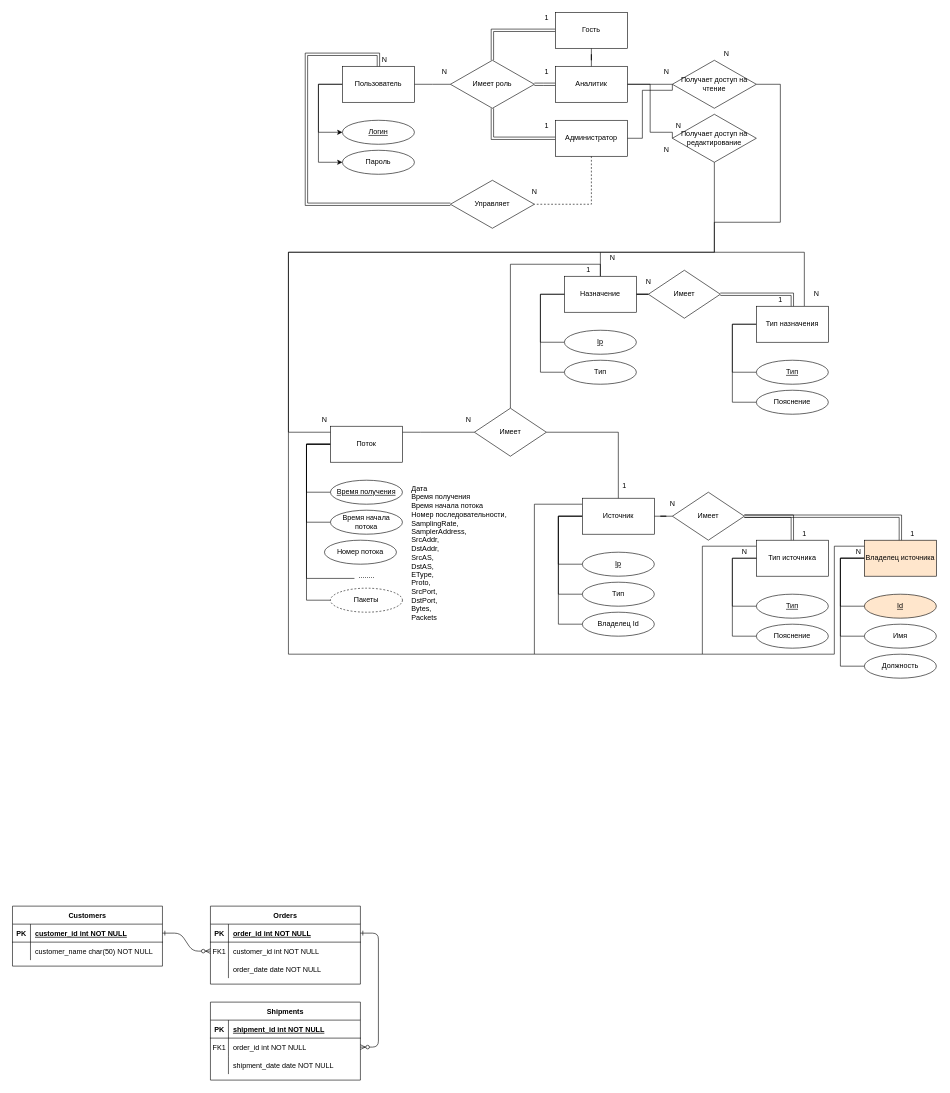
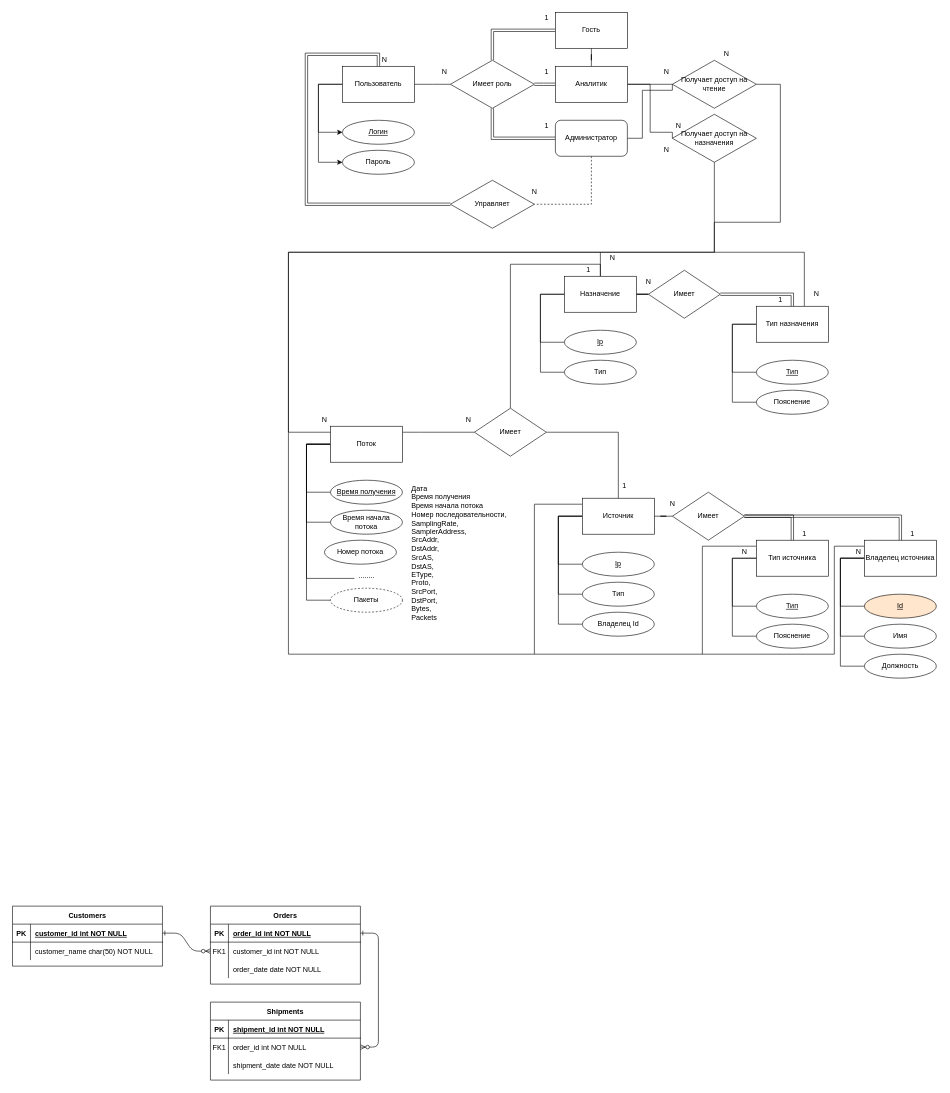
(591, 138) -> (591, 138)
(714, 138) -> (714, 138)
(900, 558) -> (900, 558)
